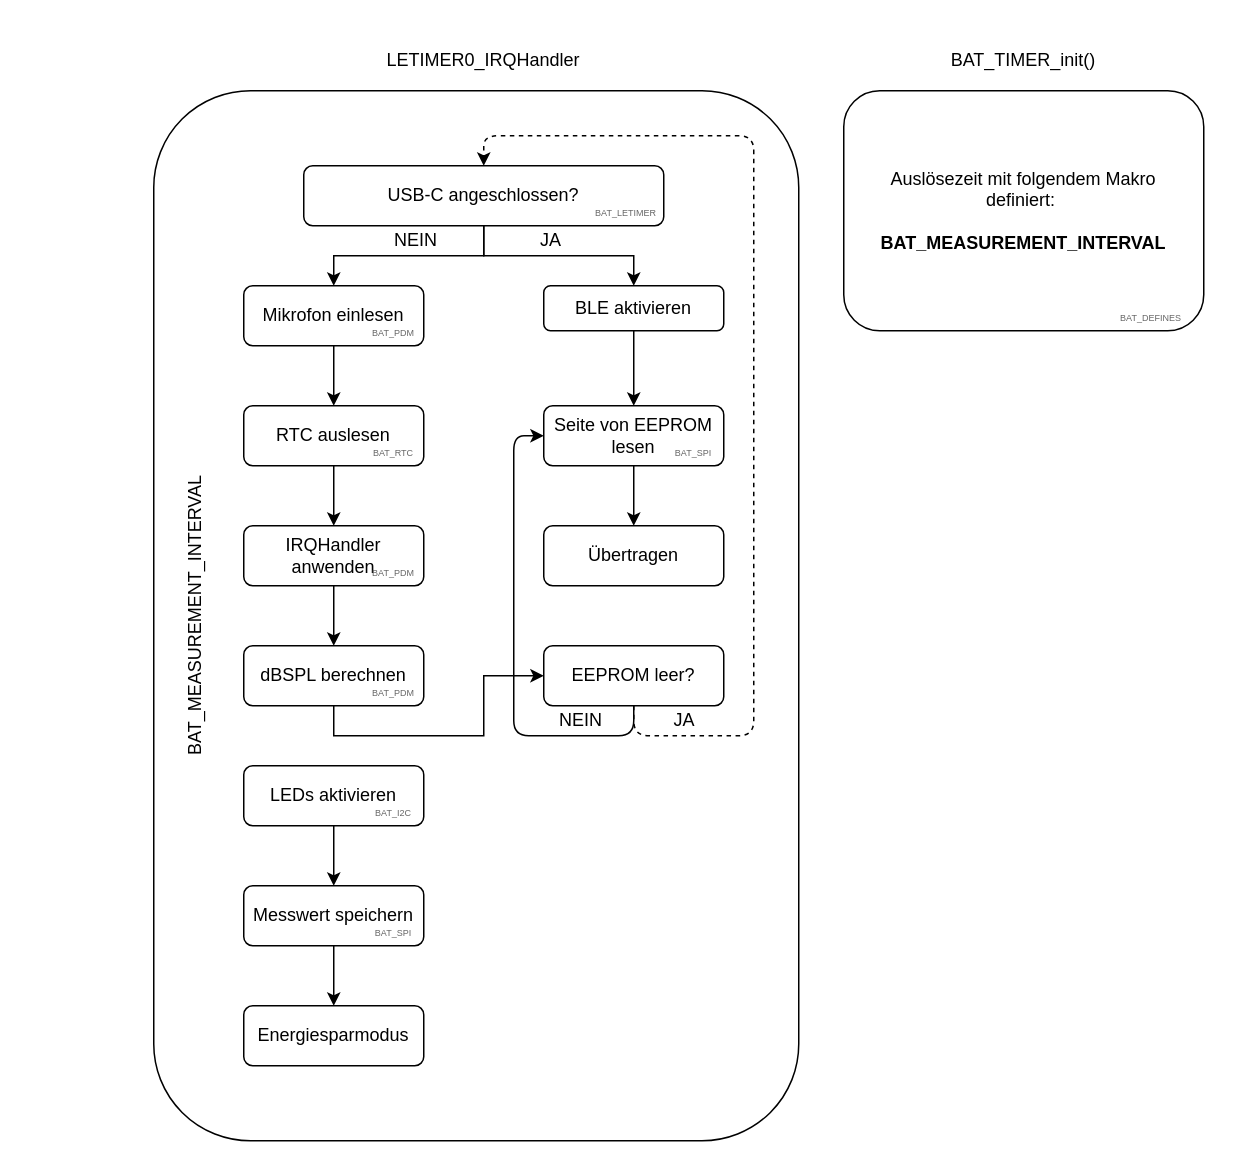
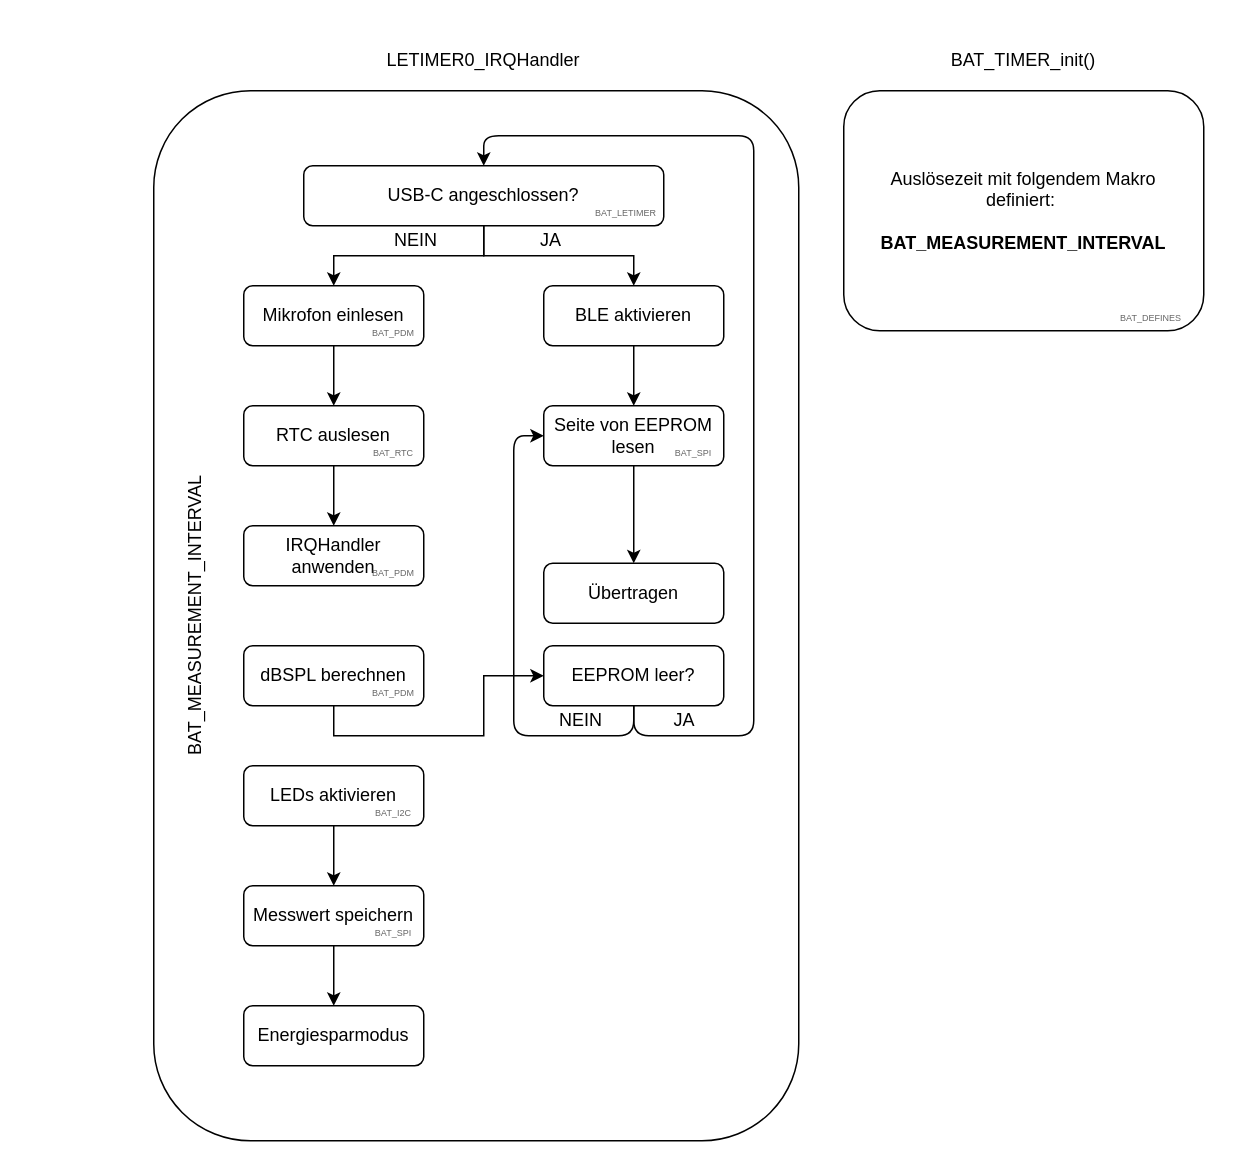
(634, 308) -> (634, 316)
(754, 357) -> (754, 357)
(634, 556) -> (634, 593)
(334, 611) -> none
